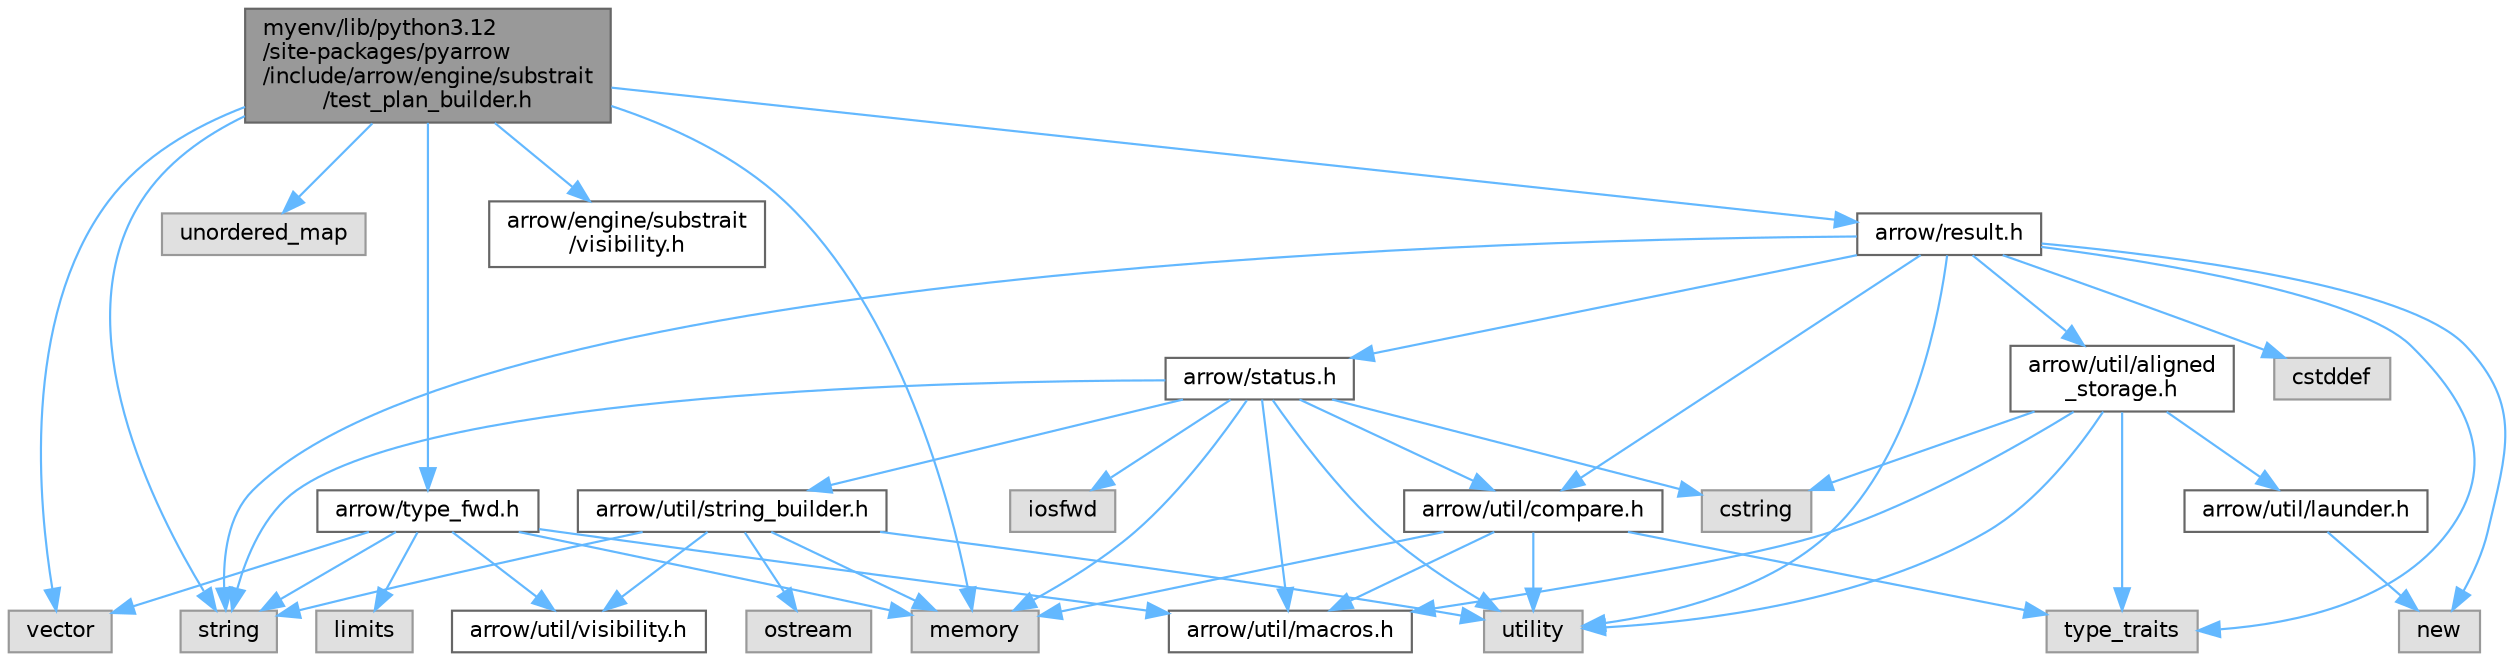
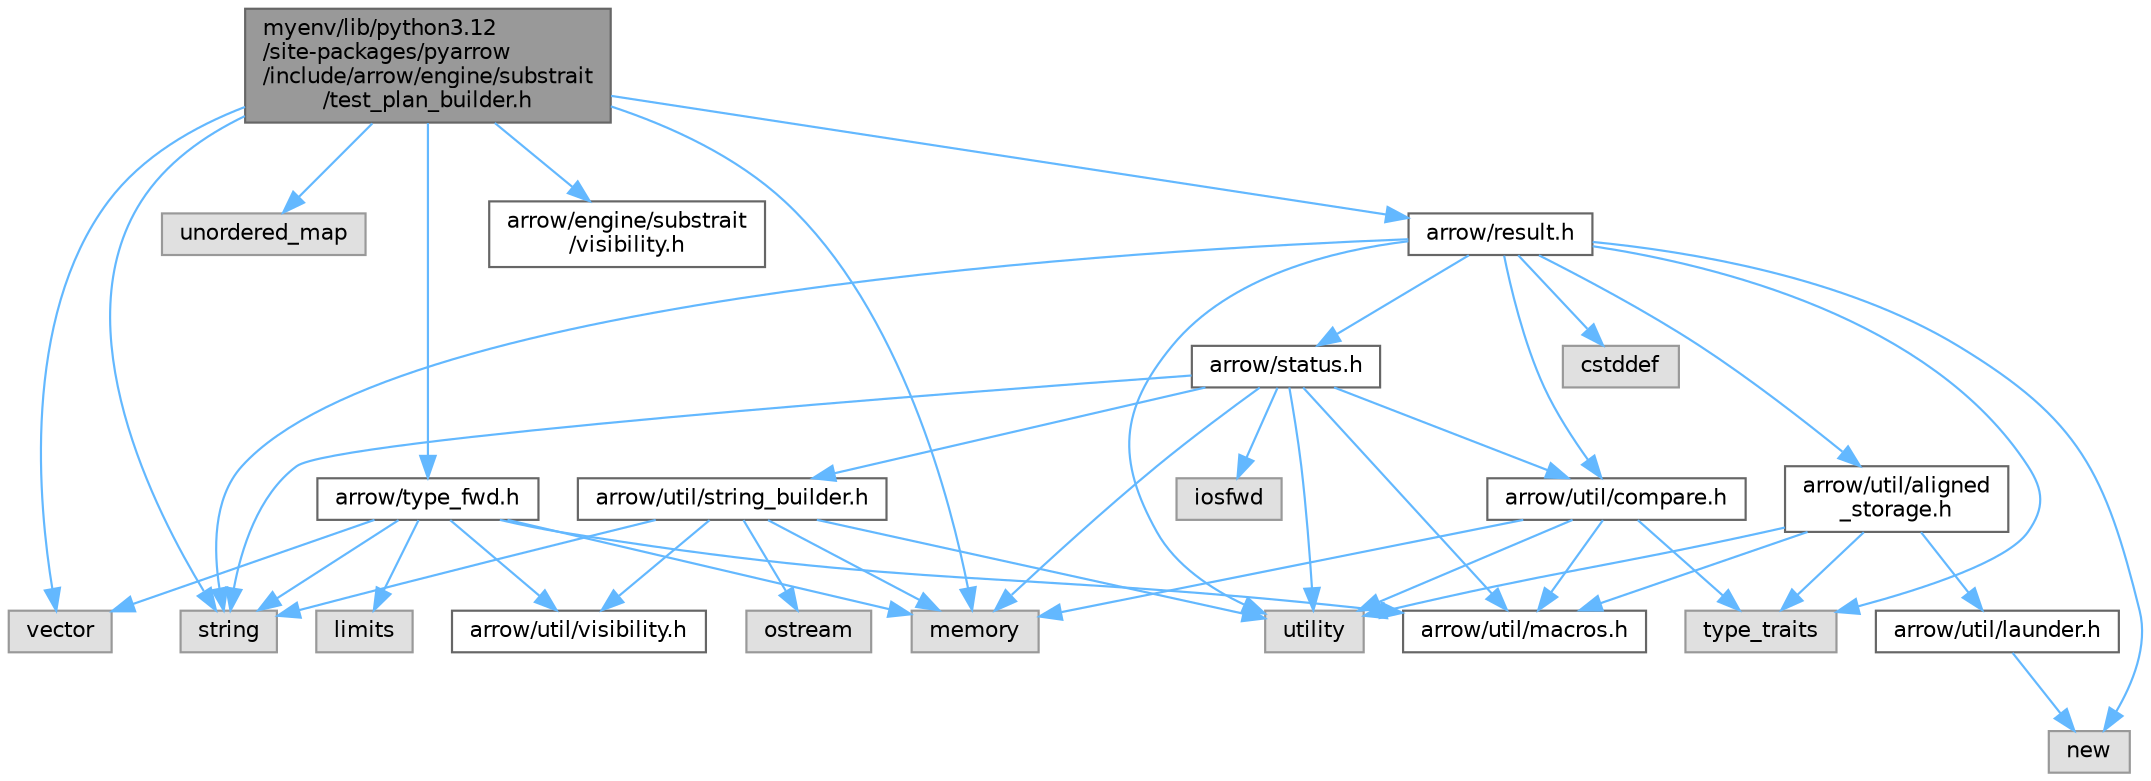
(1757, 511) -> none
